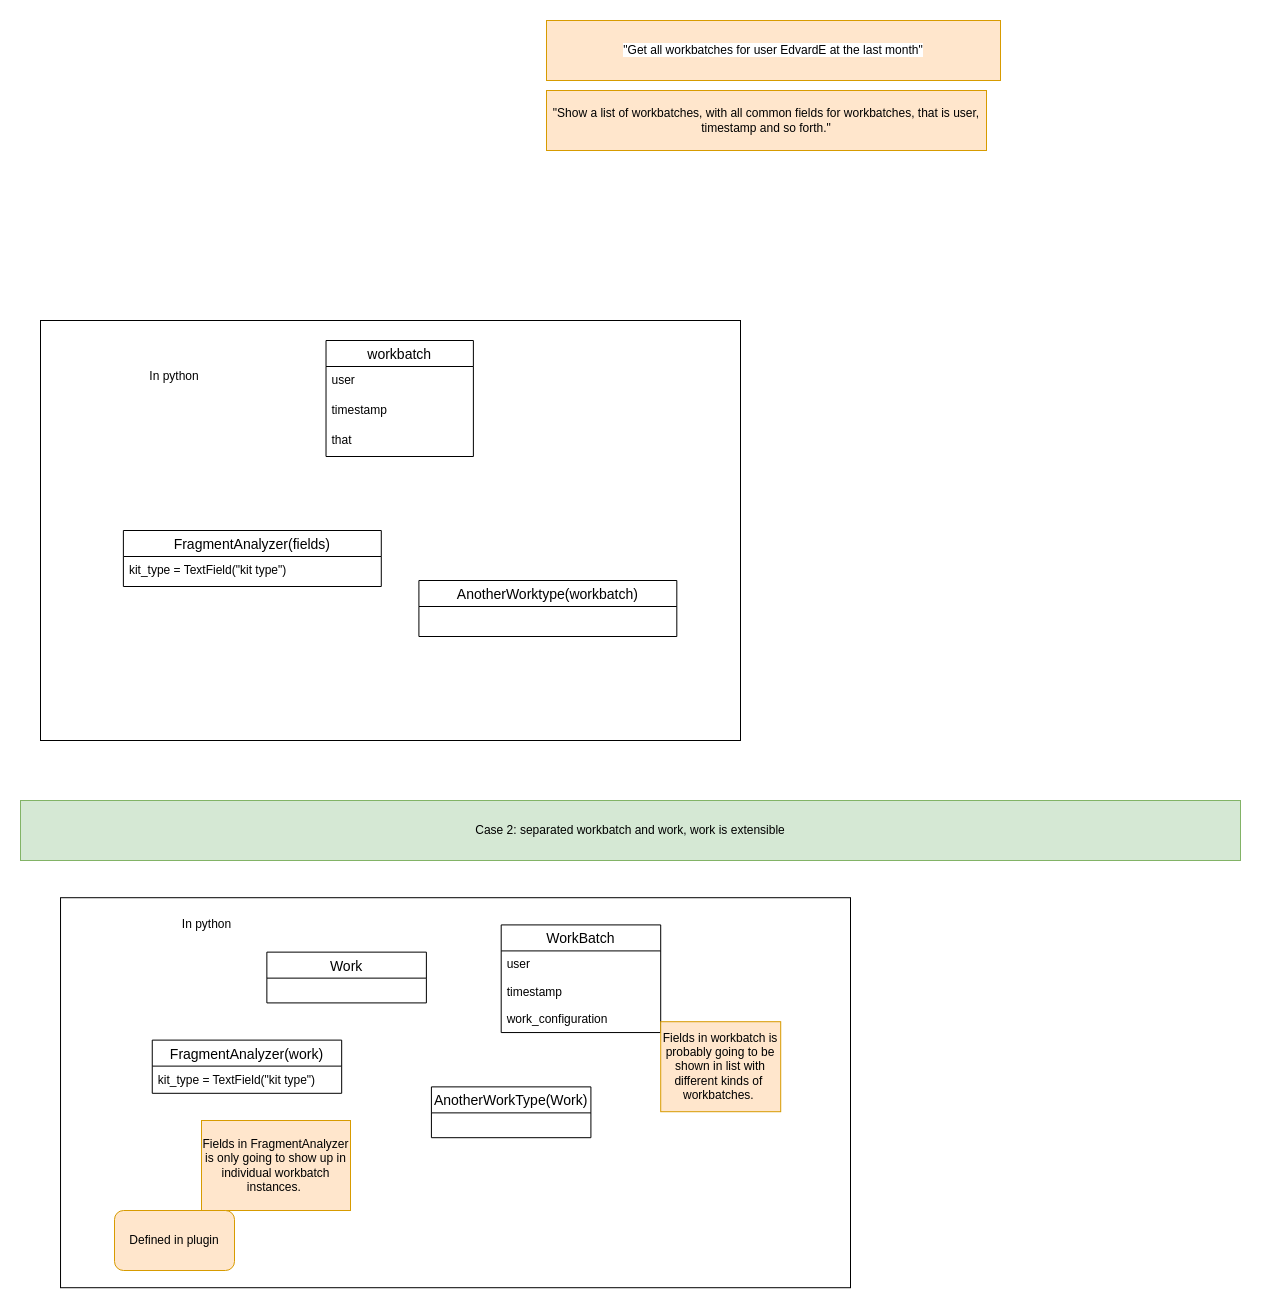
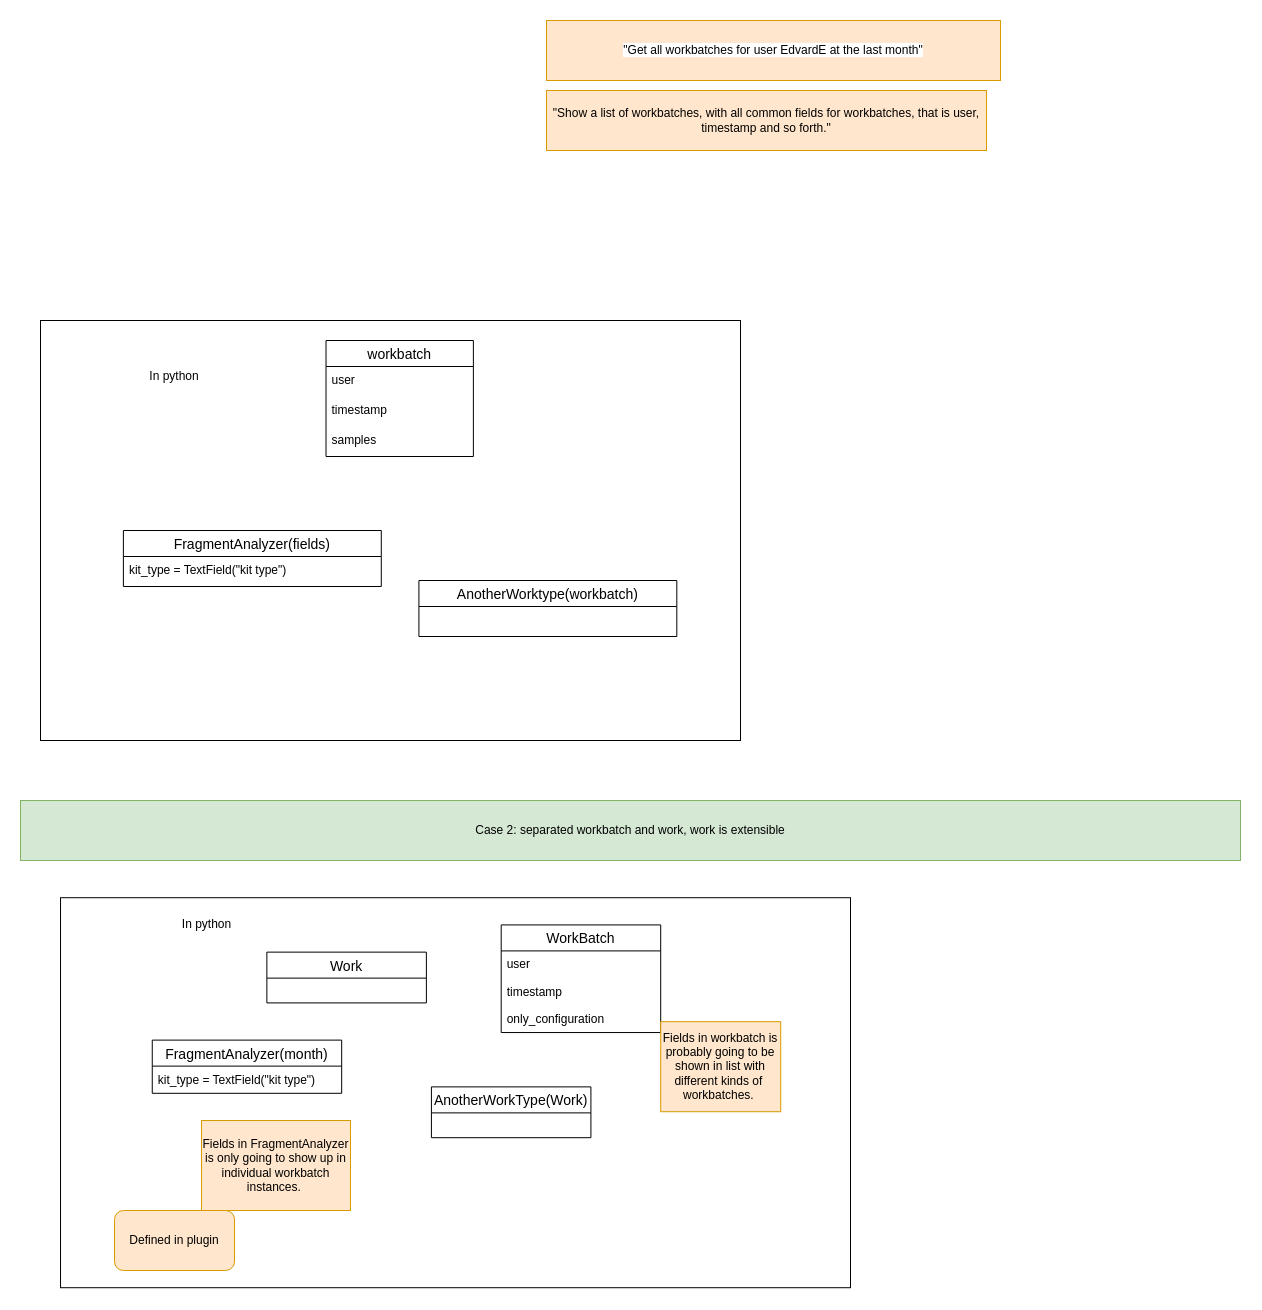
(345, 440) -> (353, 440)
(564, 1019) -> (562, 1019)
(246, 1054) -> (246, 1054)
